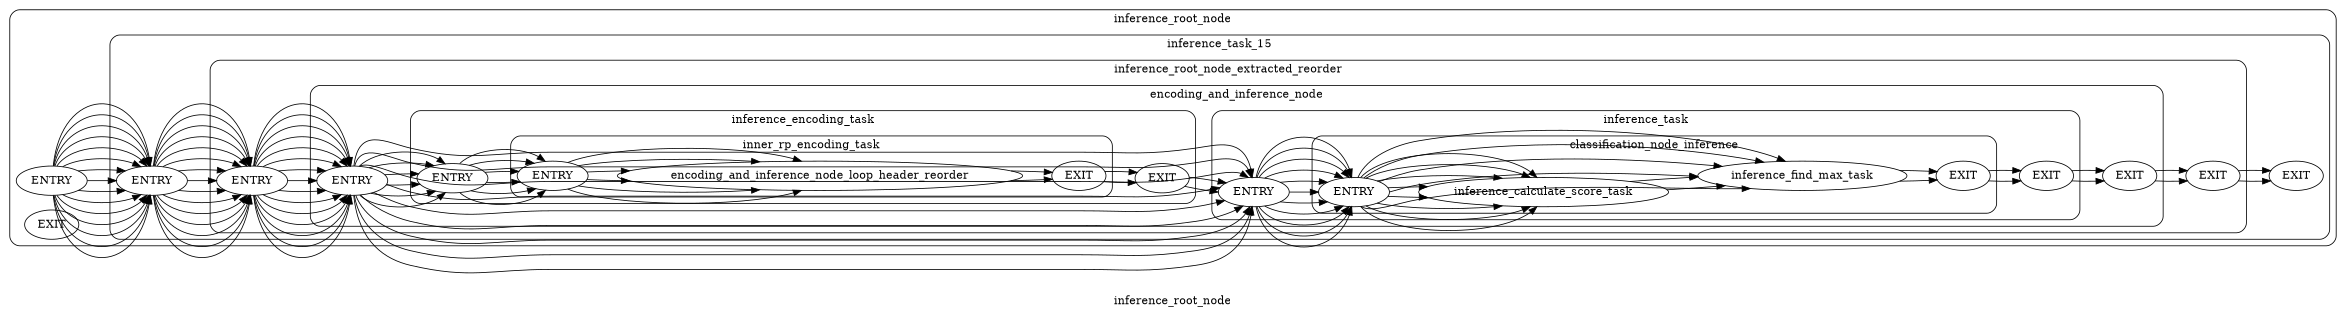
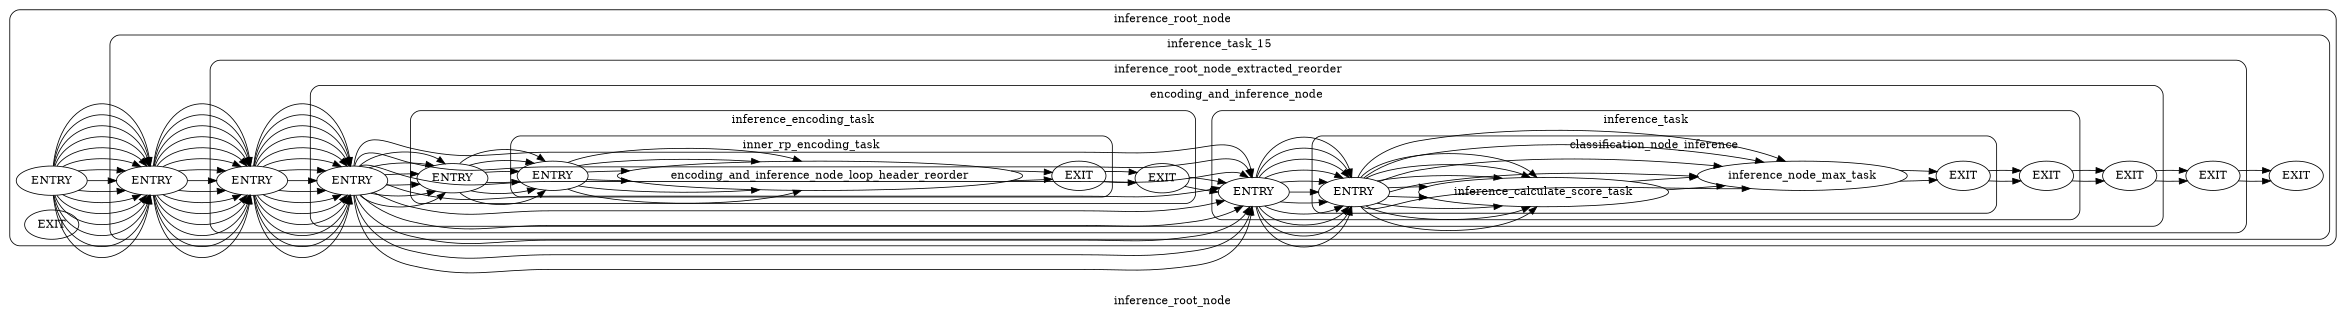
(1802, 176) -> (1802, 176)
